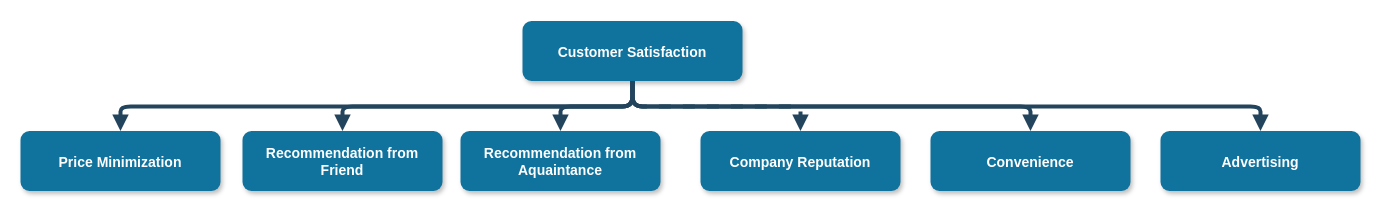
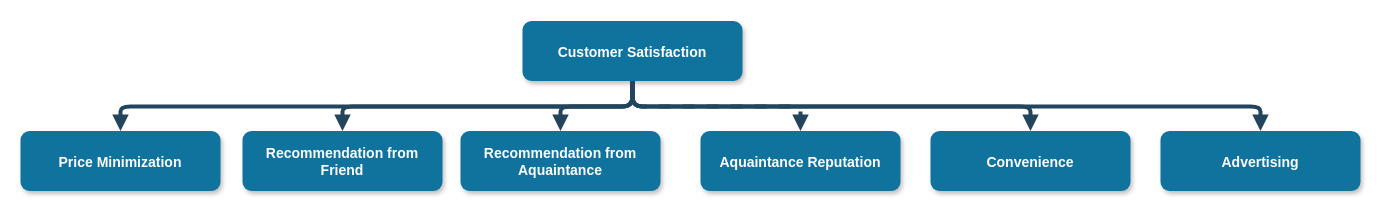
(800, 162) -> (800, 162)
